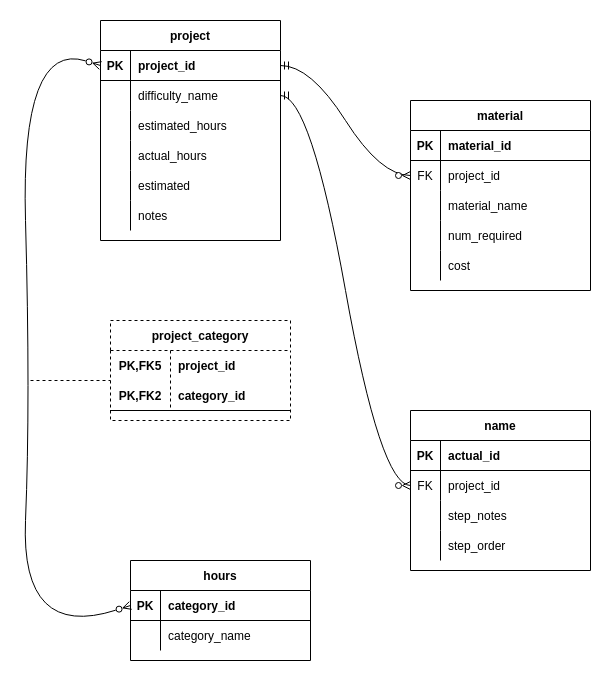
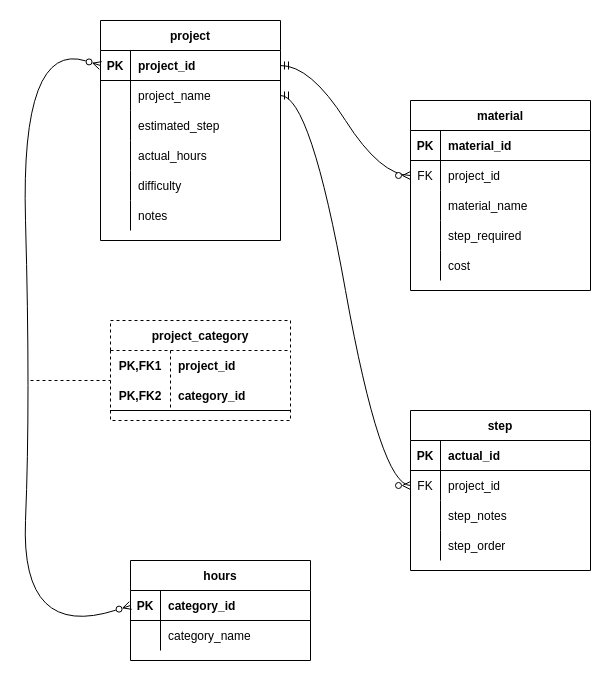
(184, 96) -> (178, 96)
(187, 126) -> (183, 126)
(167, 186) -> (167, 186)
(487, 236) -> (490, 236)
(140, 366) -> (140, 366)
(500, 426) -> (500, 426)
